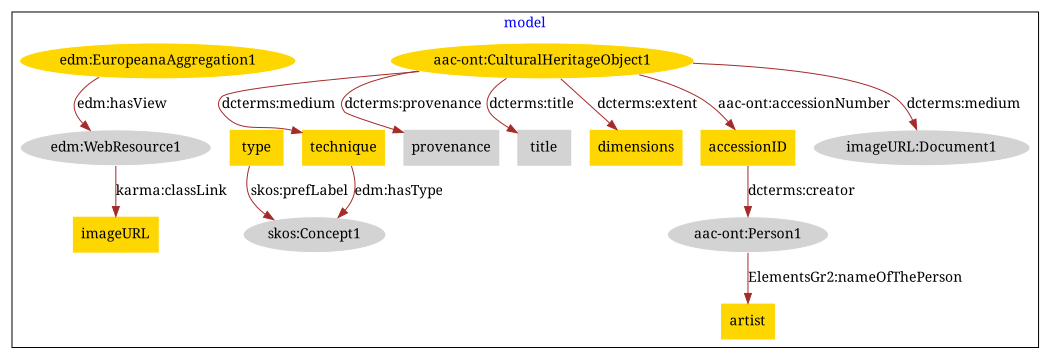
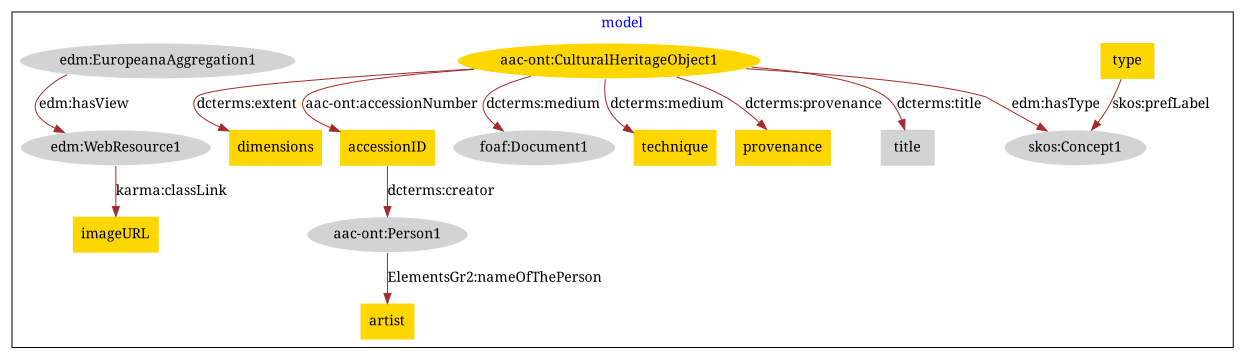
(158, 61) -> (158, 61)
(451, 148) -> (783, 148)
(922, 148) -> (534, 148)
(355, 189) -> (896, 81)
